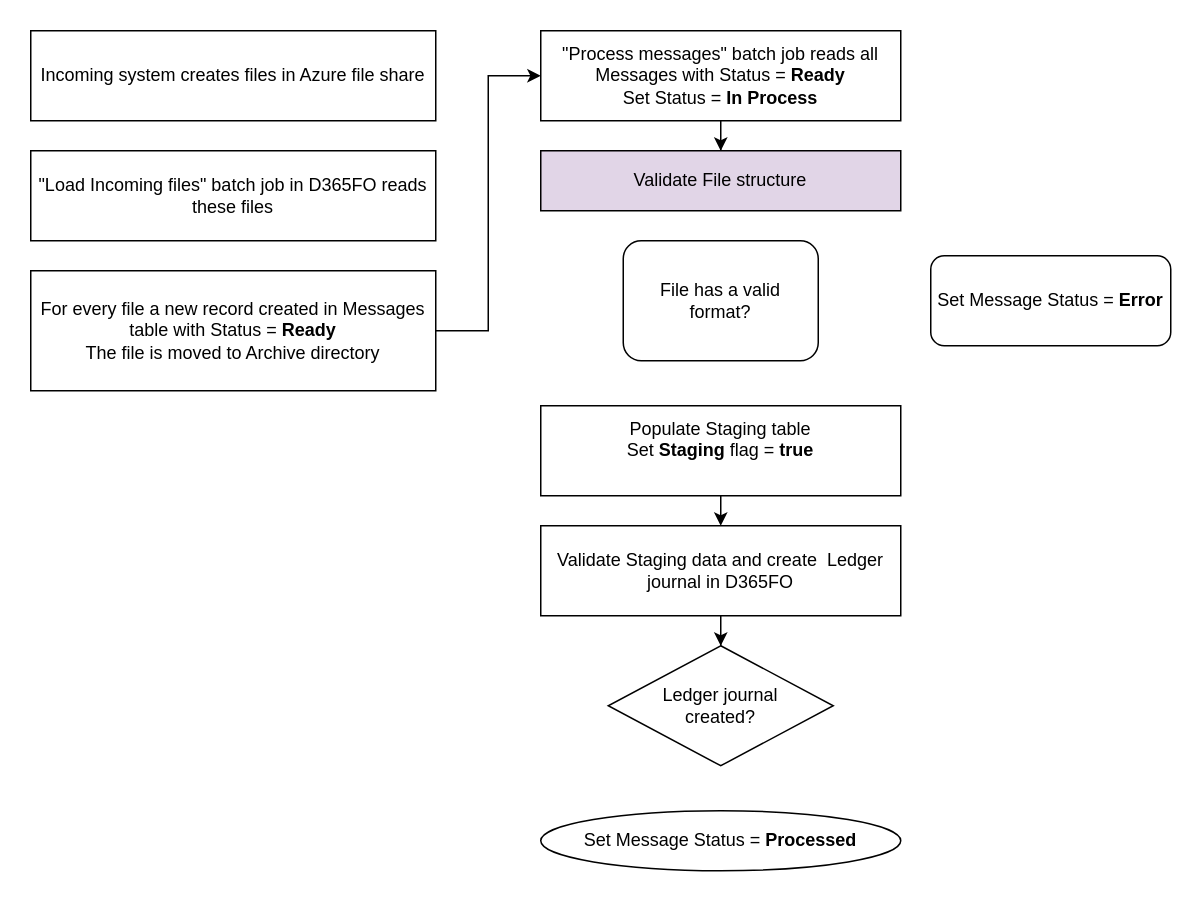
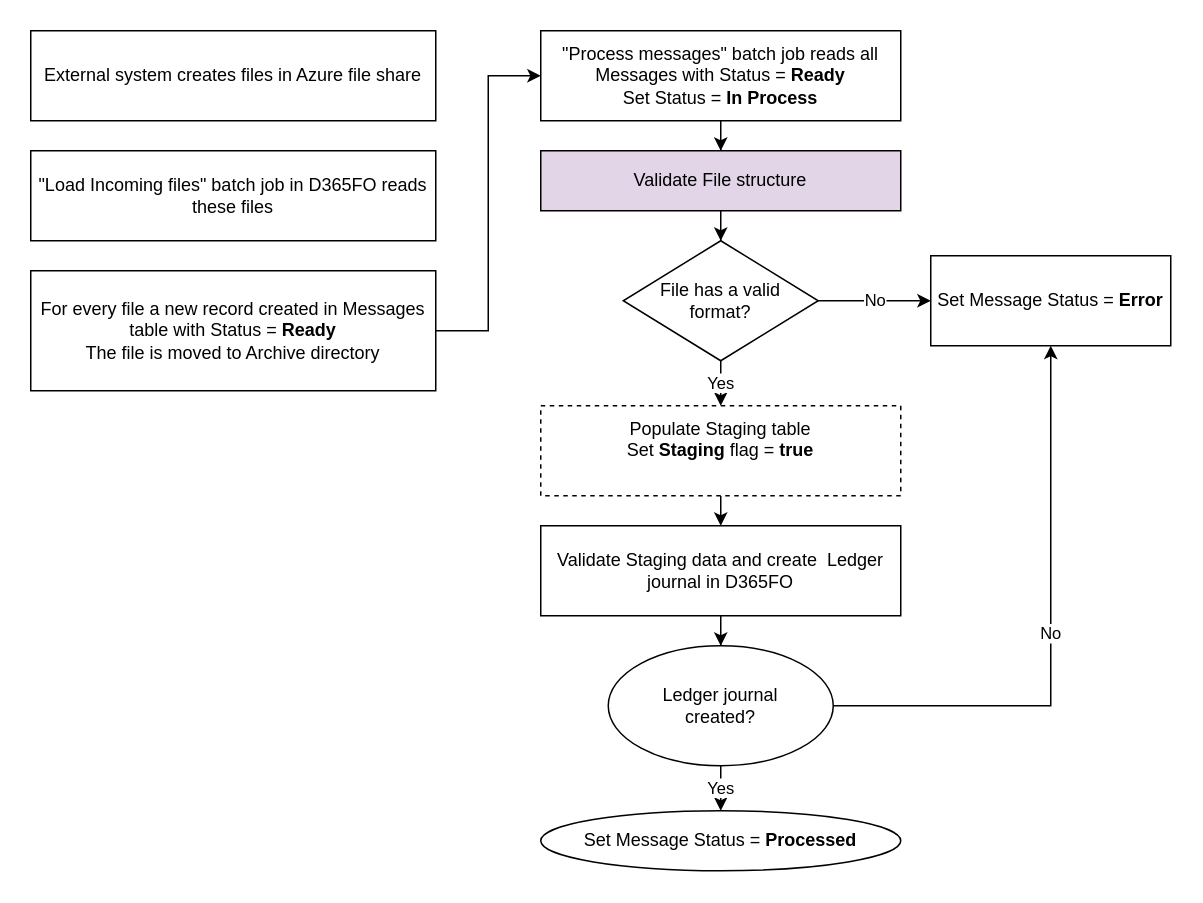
(233, 76) -> (233, 76)
none -> (721, 231)
(721, 301) -> (721, 301)
none -> (870, 301)
(1051, 301) -> (1051, 301)
none -> (721, 389)
(721, 451) -> (721, 451)
none -> (1051, 640)
(721, 706) -> (721, 706)
none -> (721, 794)
